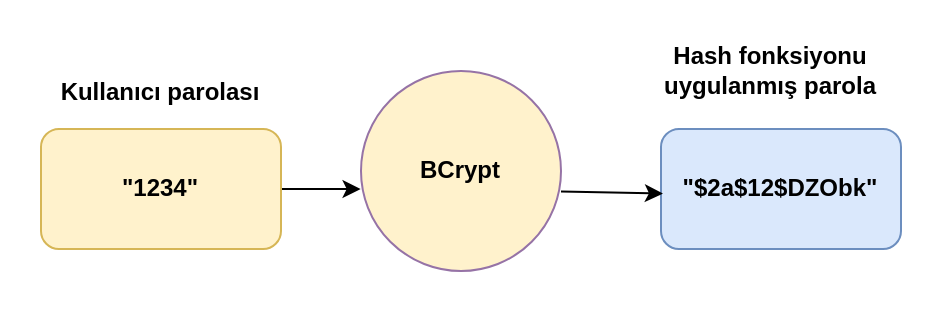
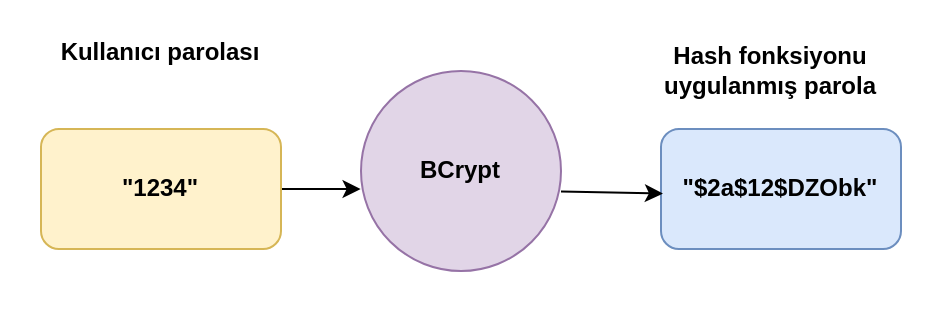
(161, 93) -> (161, 53)
(461, 171) -> (461, 171)
